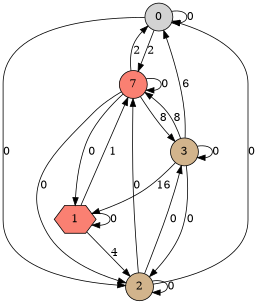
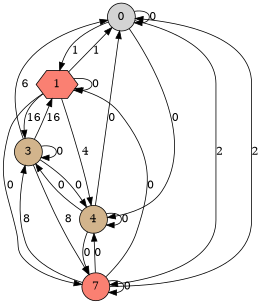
none -> (80, 37)
none -> (88, 52)
none -> (26, 113)
(113, 152) -> (11, 186)
(139, 287) -> (93, 219)
